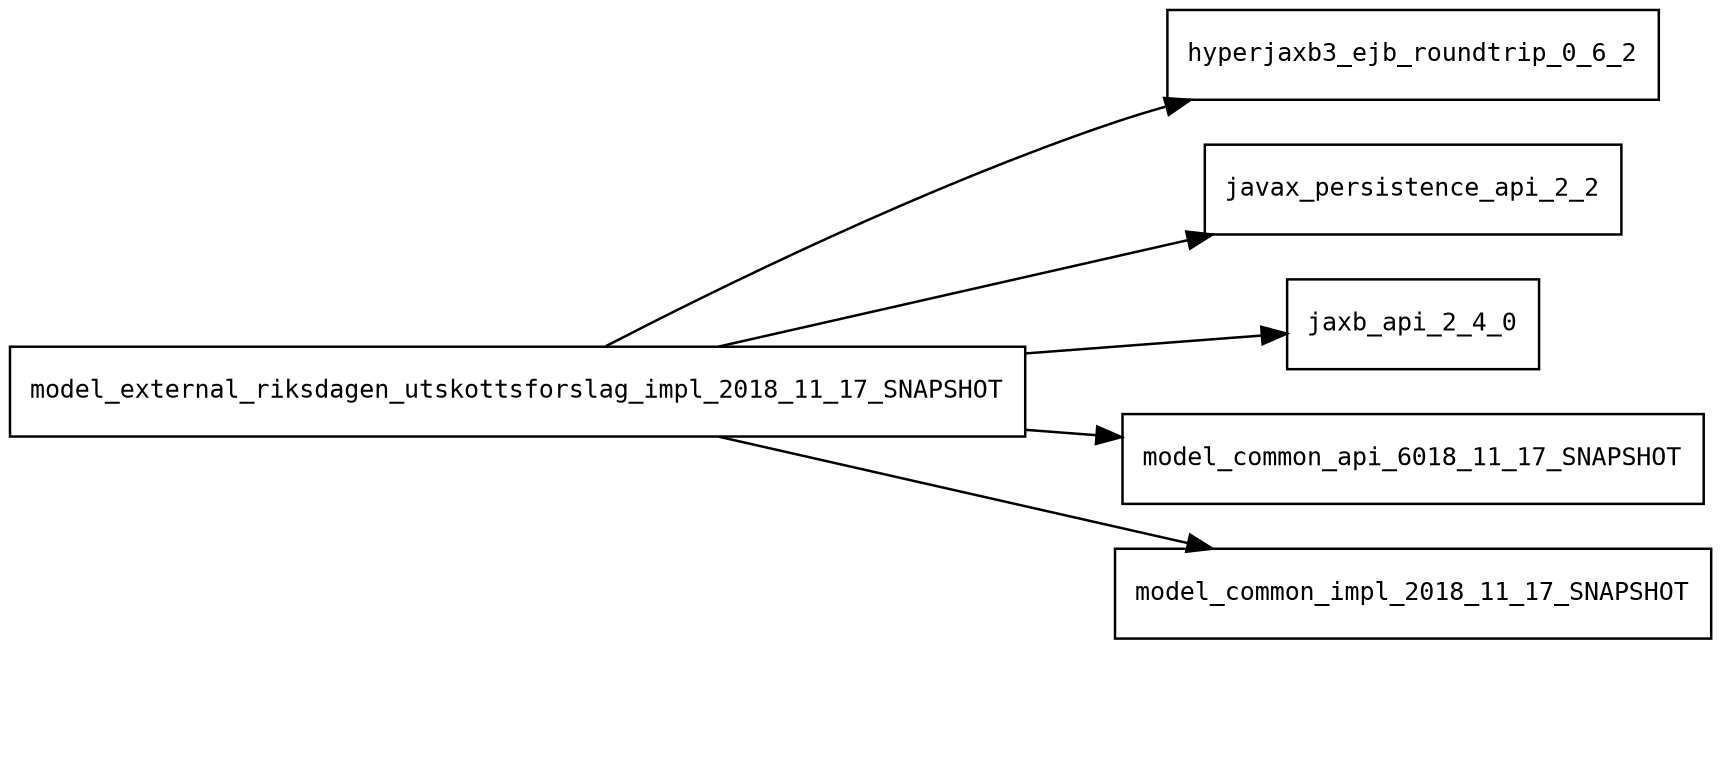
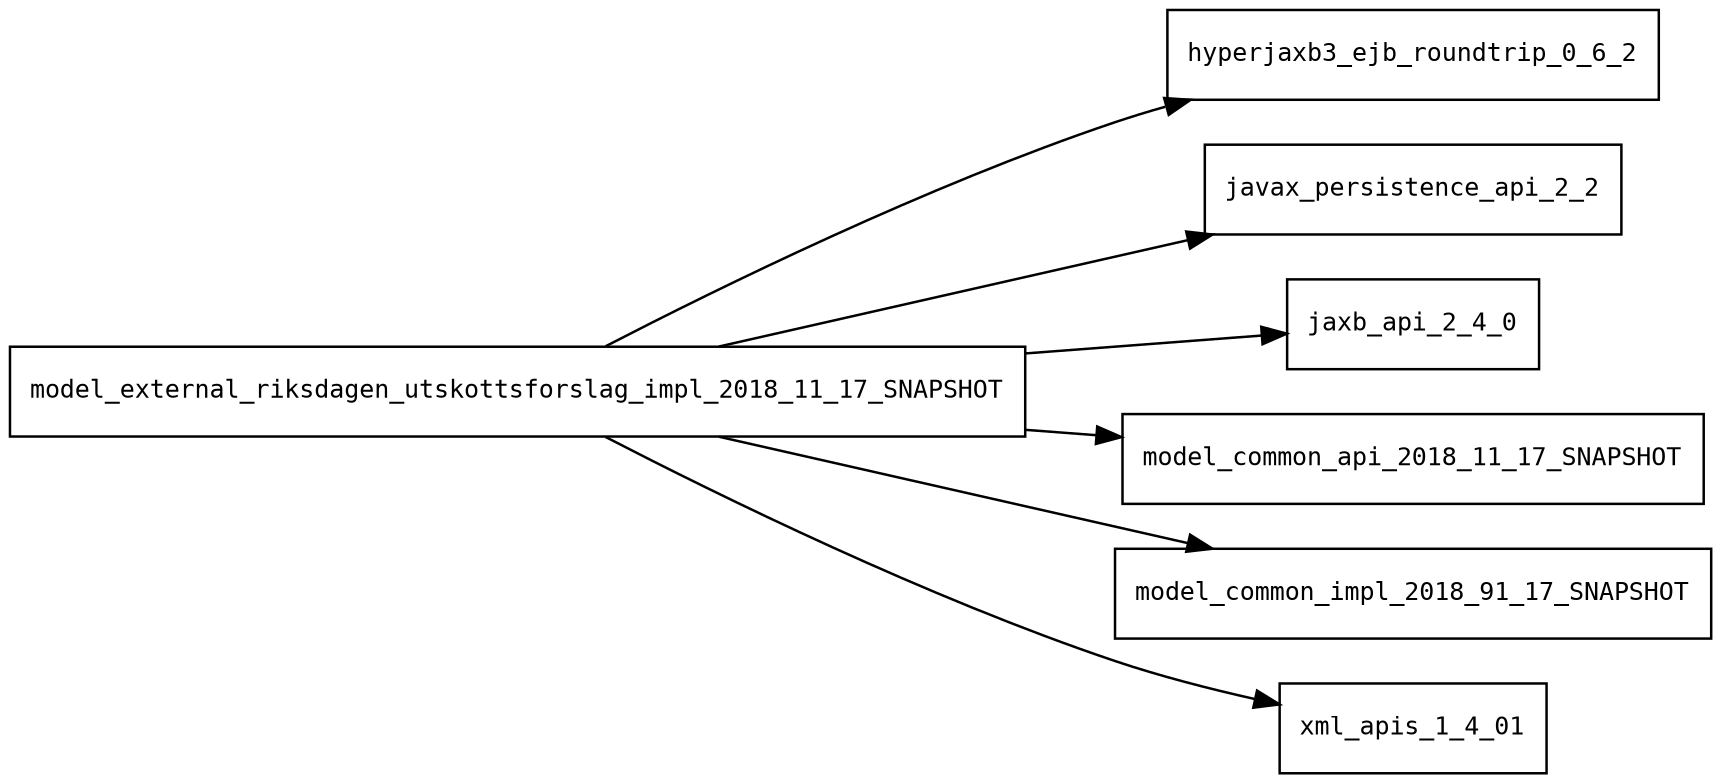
(1413, 459) -> (1413, 459)
(1413, 594) -> (1413, 594)
none -> (1413, 728)
